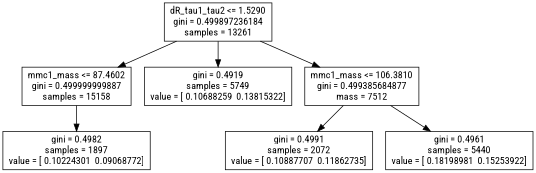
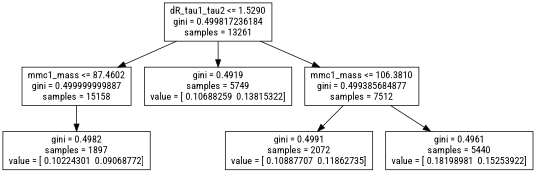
(218, 22) -> (218, 22)
(362, 86) -> (362, 86)
